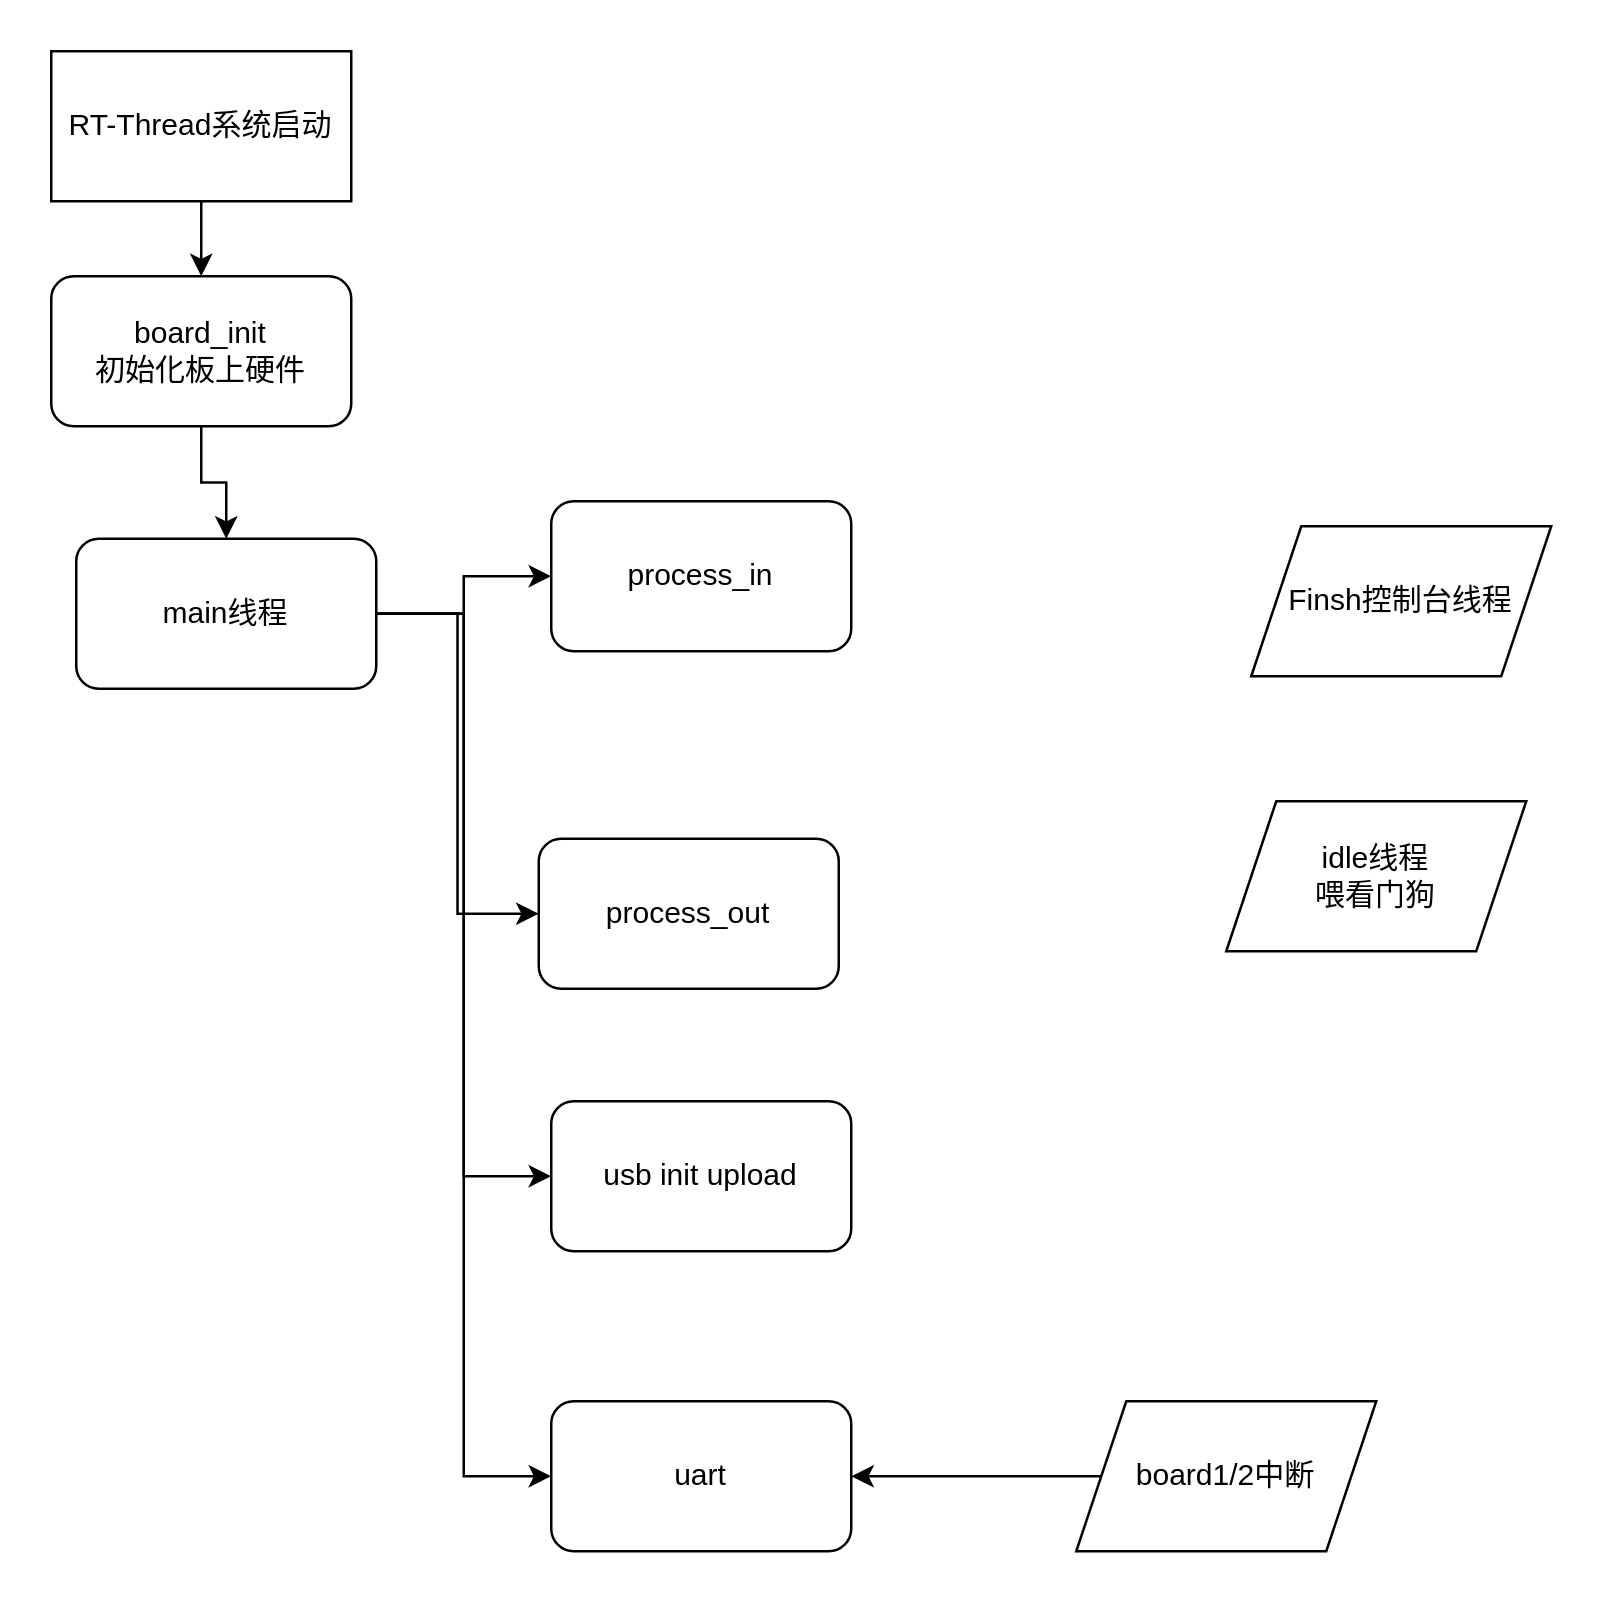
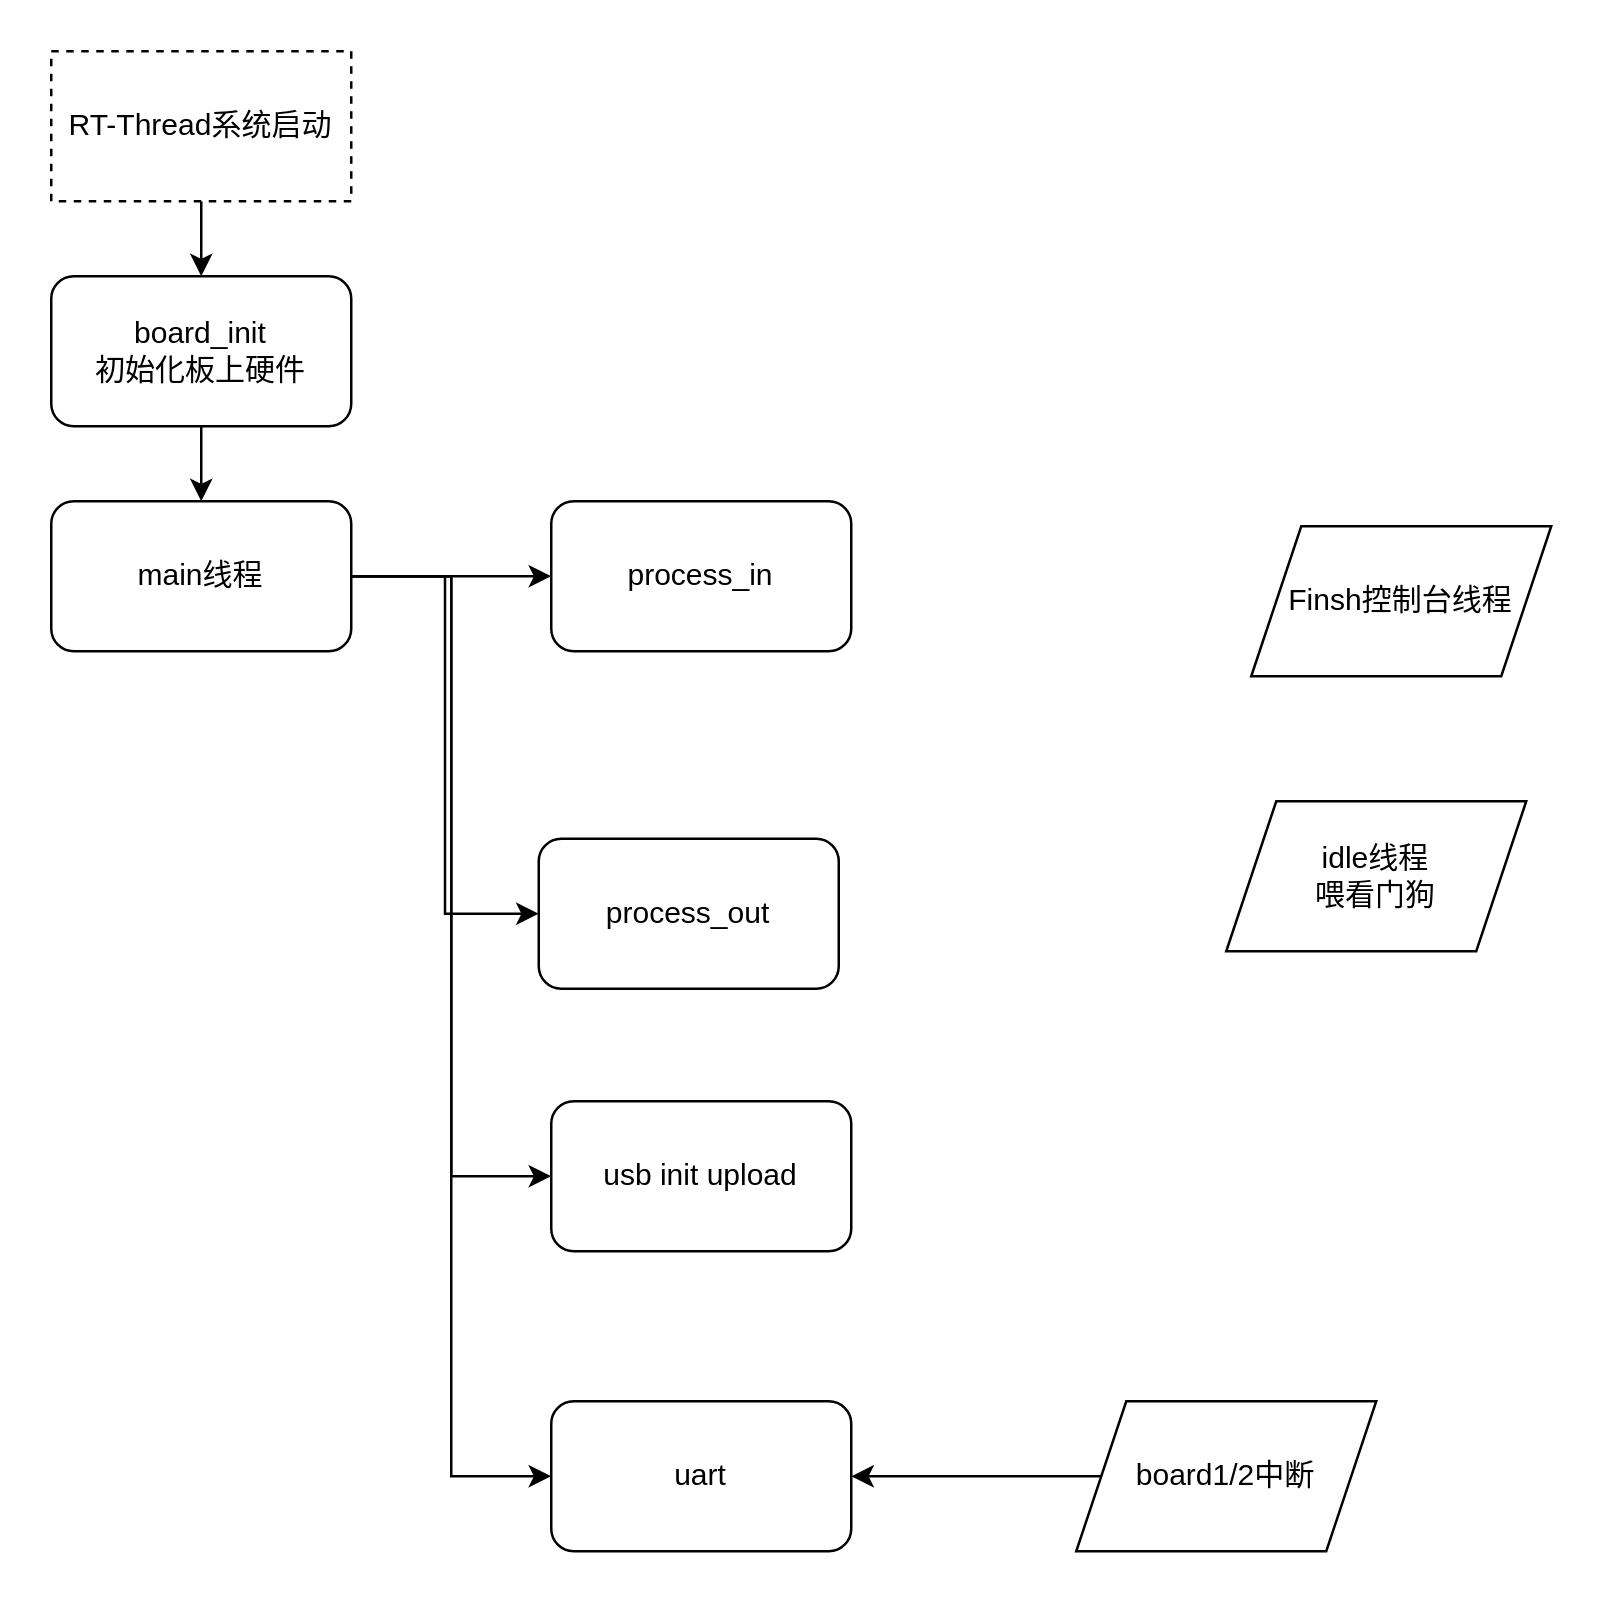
(201, 126) -> (201, 126)
(226, 614) -> (201, 576)
